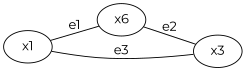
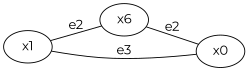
(75, 26) -> (76, 26)
(218, 51) -> (220, 51)
